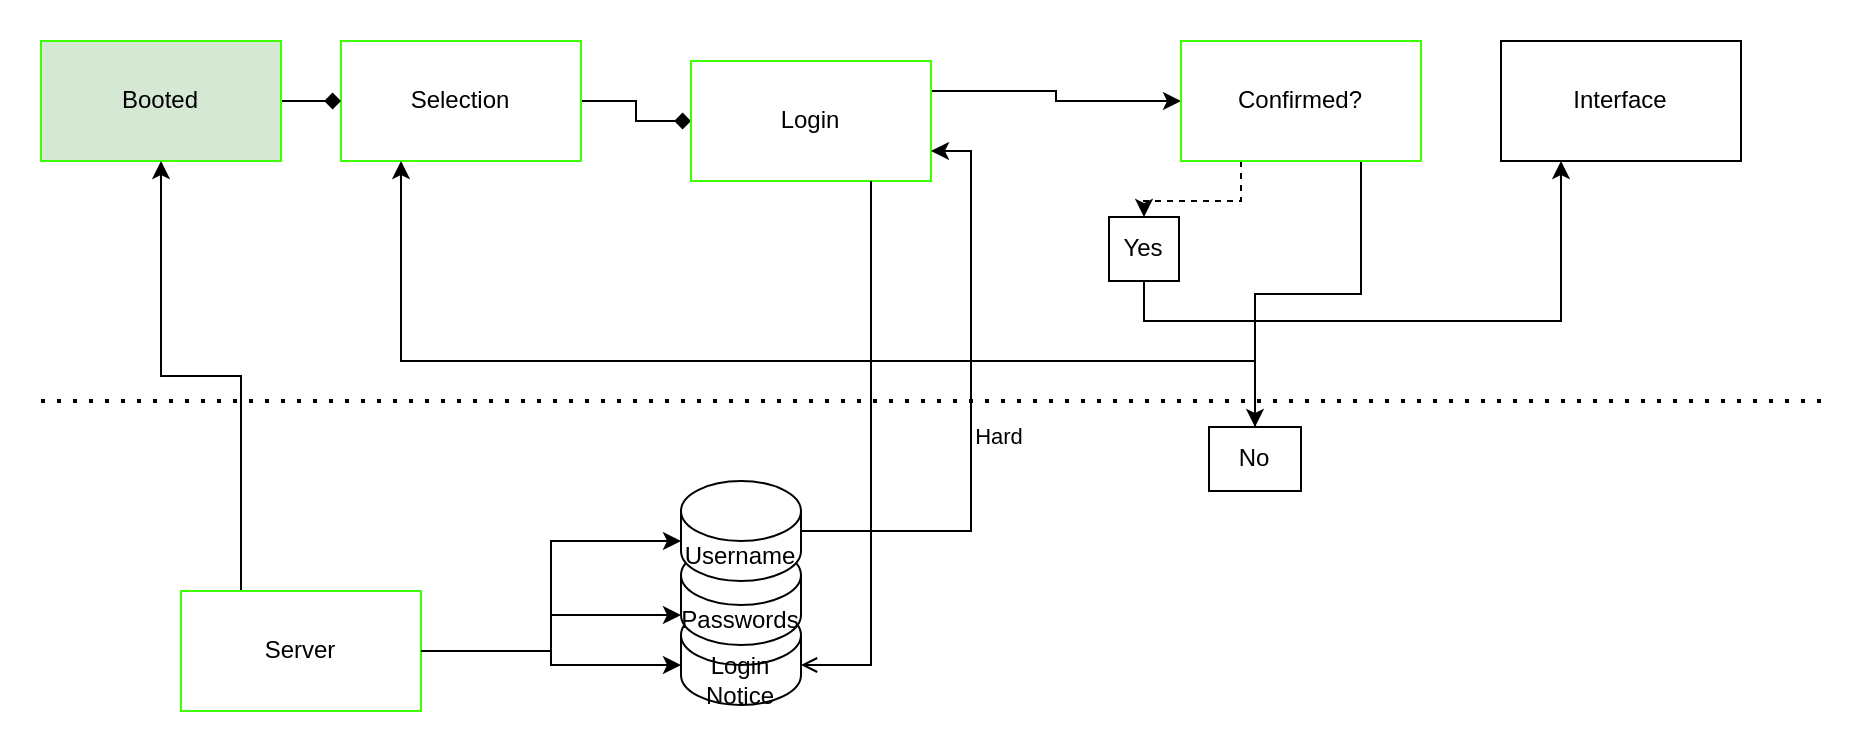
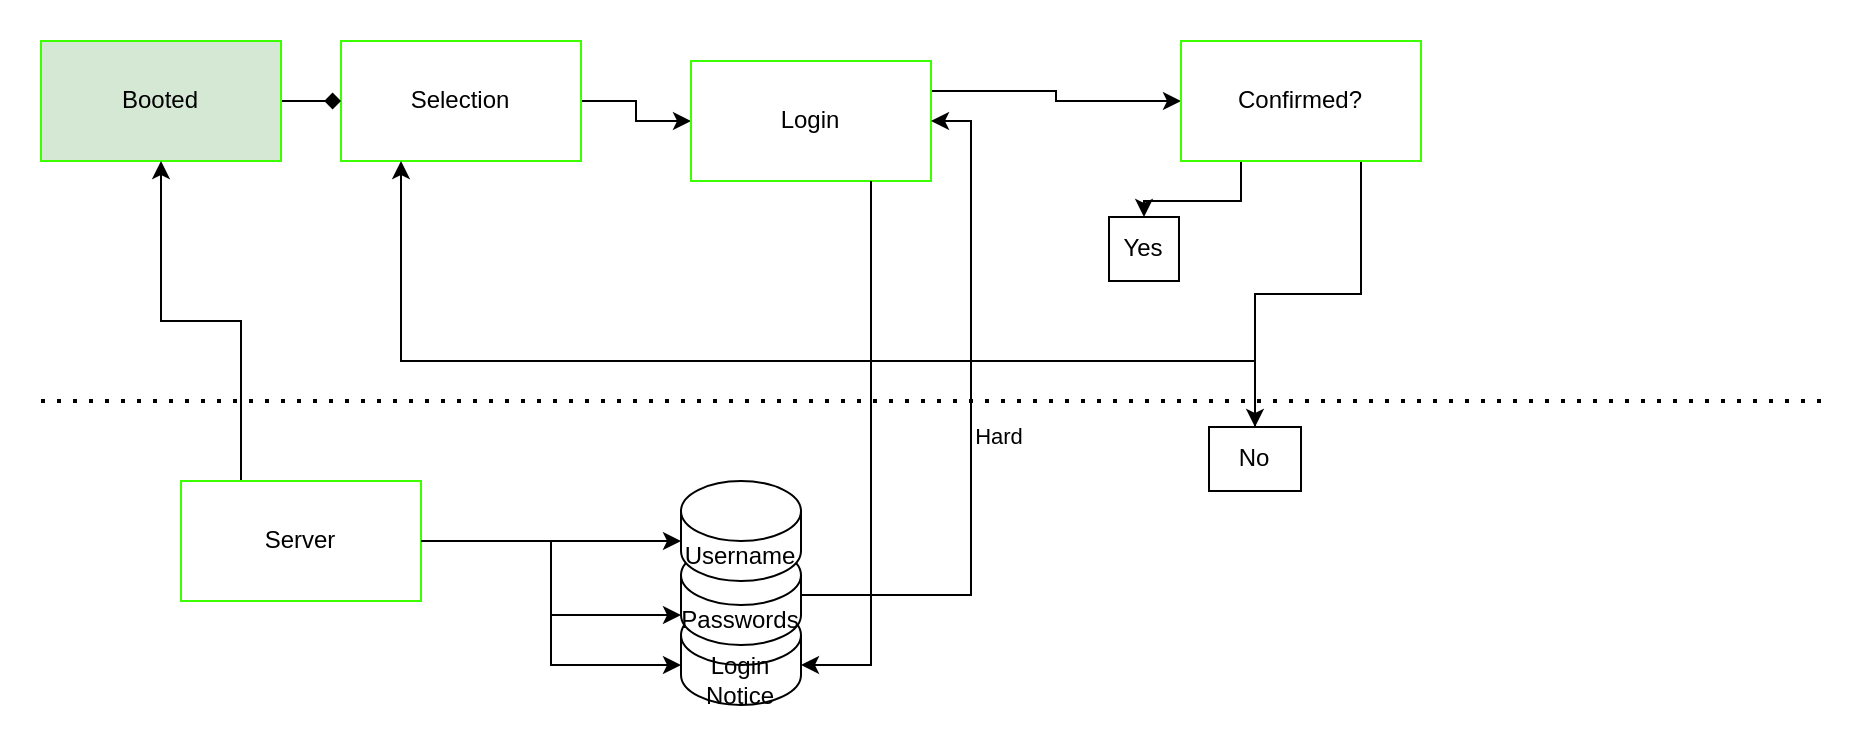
(1621, 101) -> none
(674, 121) -> (675, 121)
(1209, 201) -> (1209, 201)
(1406, 321) -> none
(884, 531) -> none
none -> (916, 595)
(301, 651) -> (301, 541)
(813, 665) -> (816, 665)
